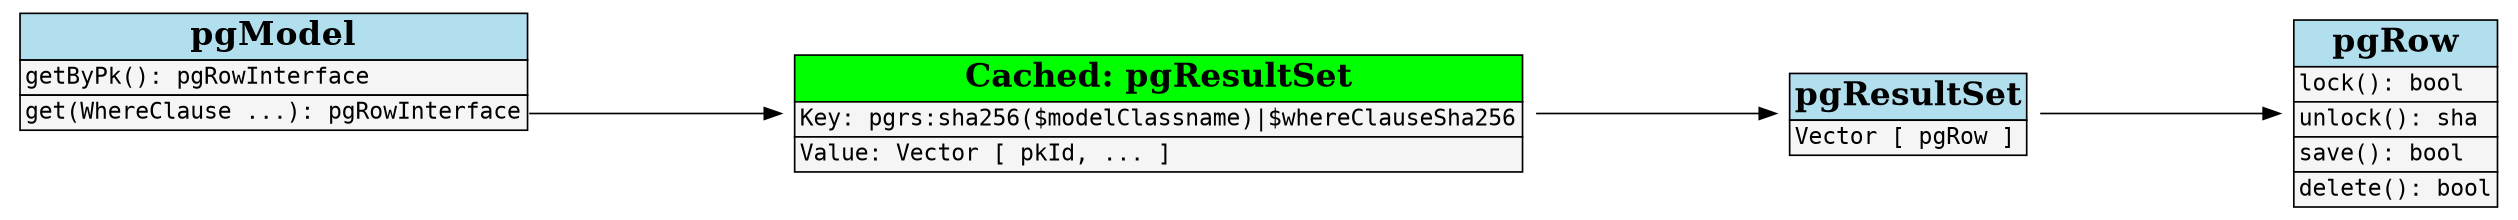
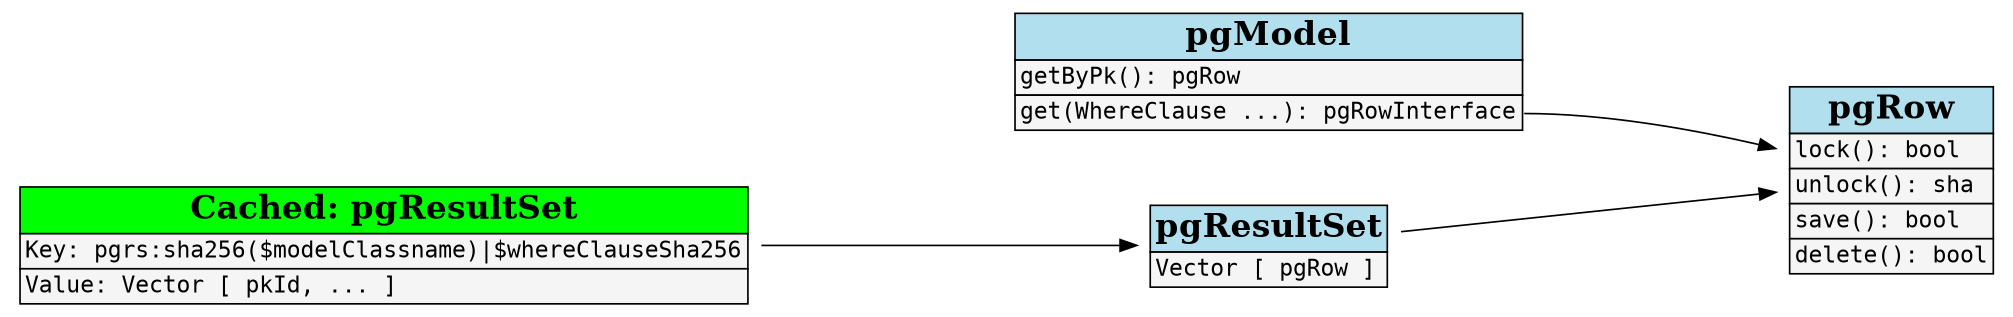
(198, 77) -> (1131, 77)
(647, 114) -> (1643, 123)
